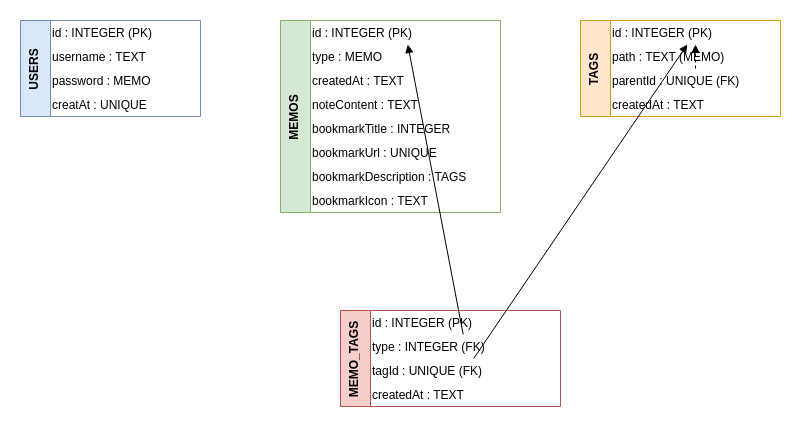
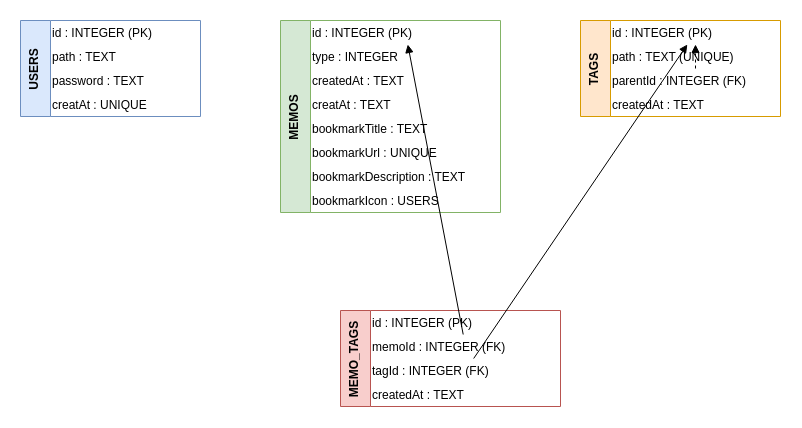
(98, 57) -> (84, 57)
(344, 57) -> (354, 57)
(666, 57) -> (673, 57)
(98, 81) -> (98, 81)
(680, 81) -> (683, 81)
(368, 105) -> (354, 105)
(381, 129) -> (371, 129)
(392, 177) -> (392, 177)
(371, 201) -> (375, 201)
(430, 347) -> (436, 347)
(430, 371) -> (433, 371)
